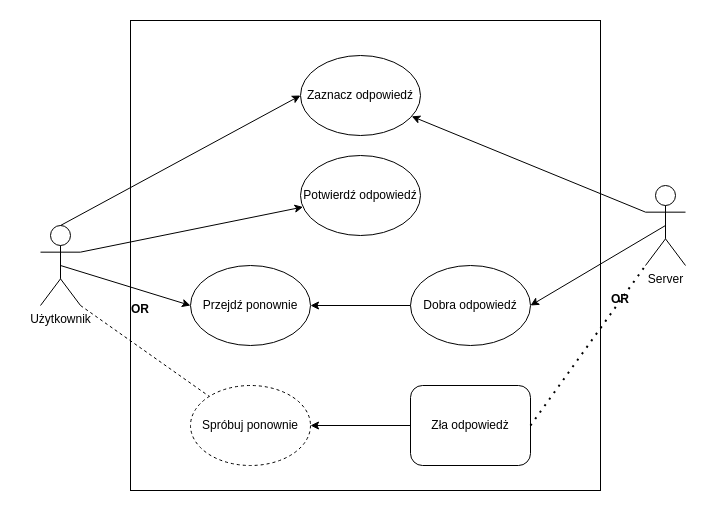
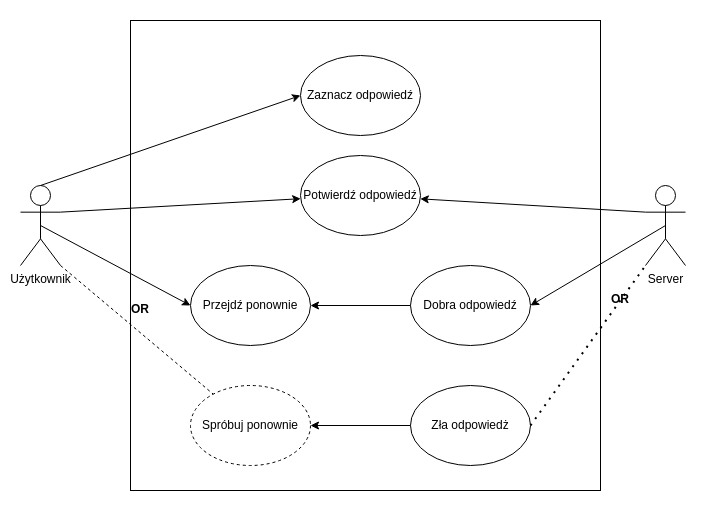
(531, 165) -> (536, 206)
(61, 266) -> (41, 226)
(471, 426) -> (471, 426)
